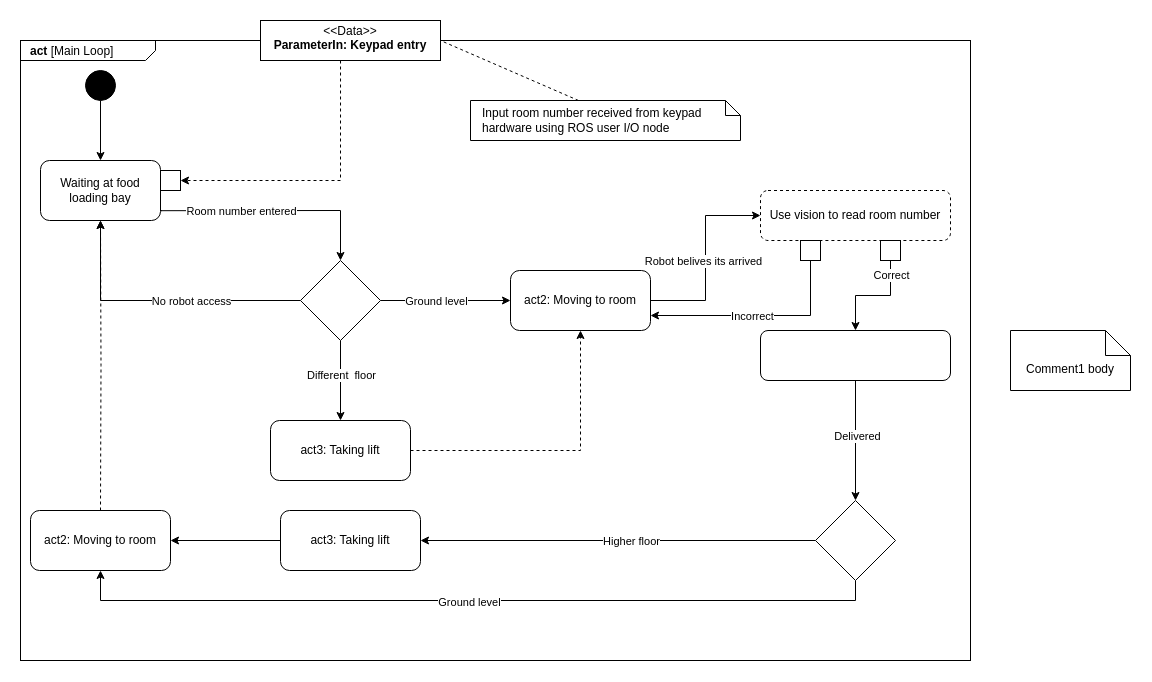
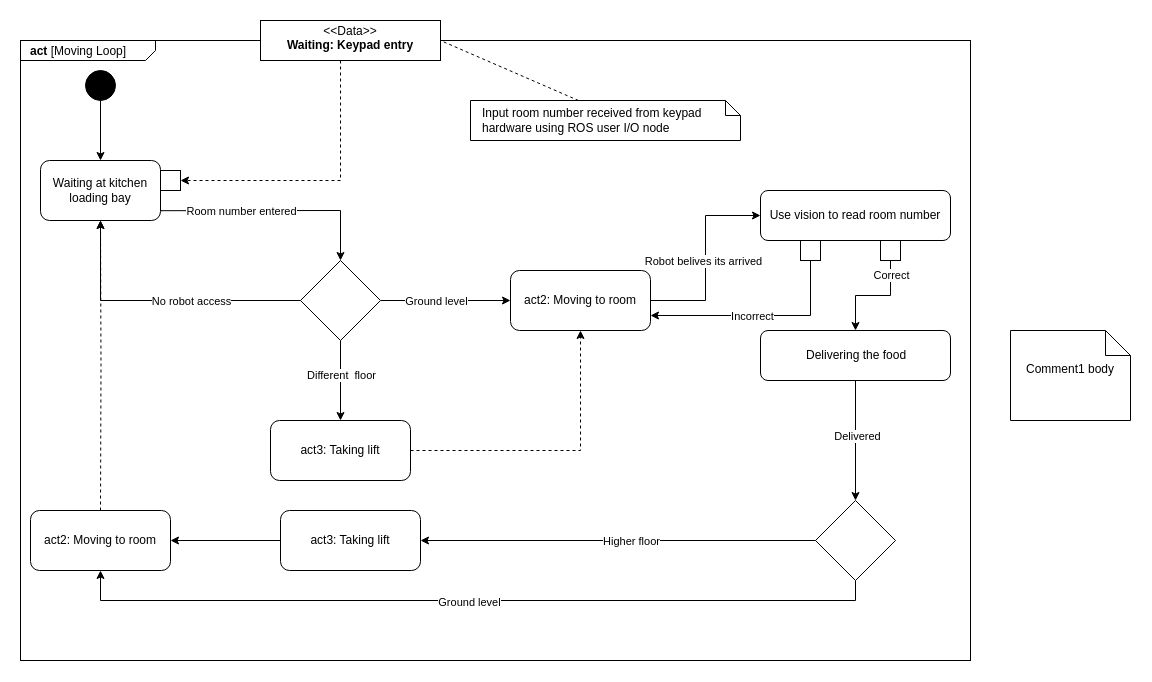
(351, 21) -> (351, 21)
(70, 48) -> (77, 48)
(101, 191) -> (101, 191)
(856, 216) -> (856, 216)
none -> (871, 356)
(1071, 361) -> (1071, 376)
